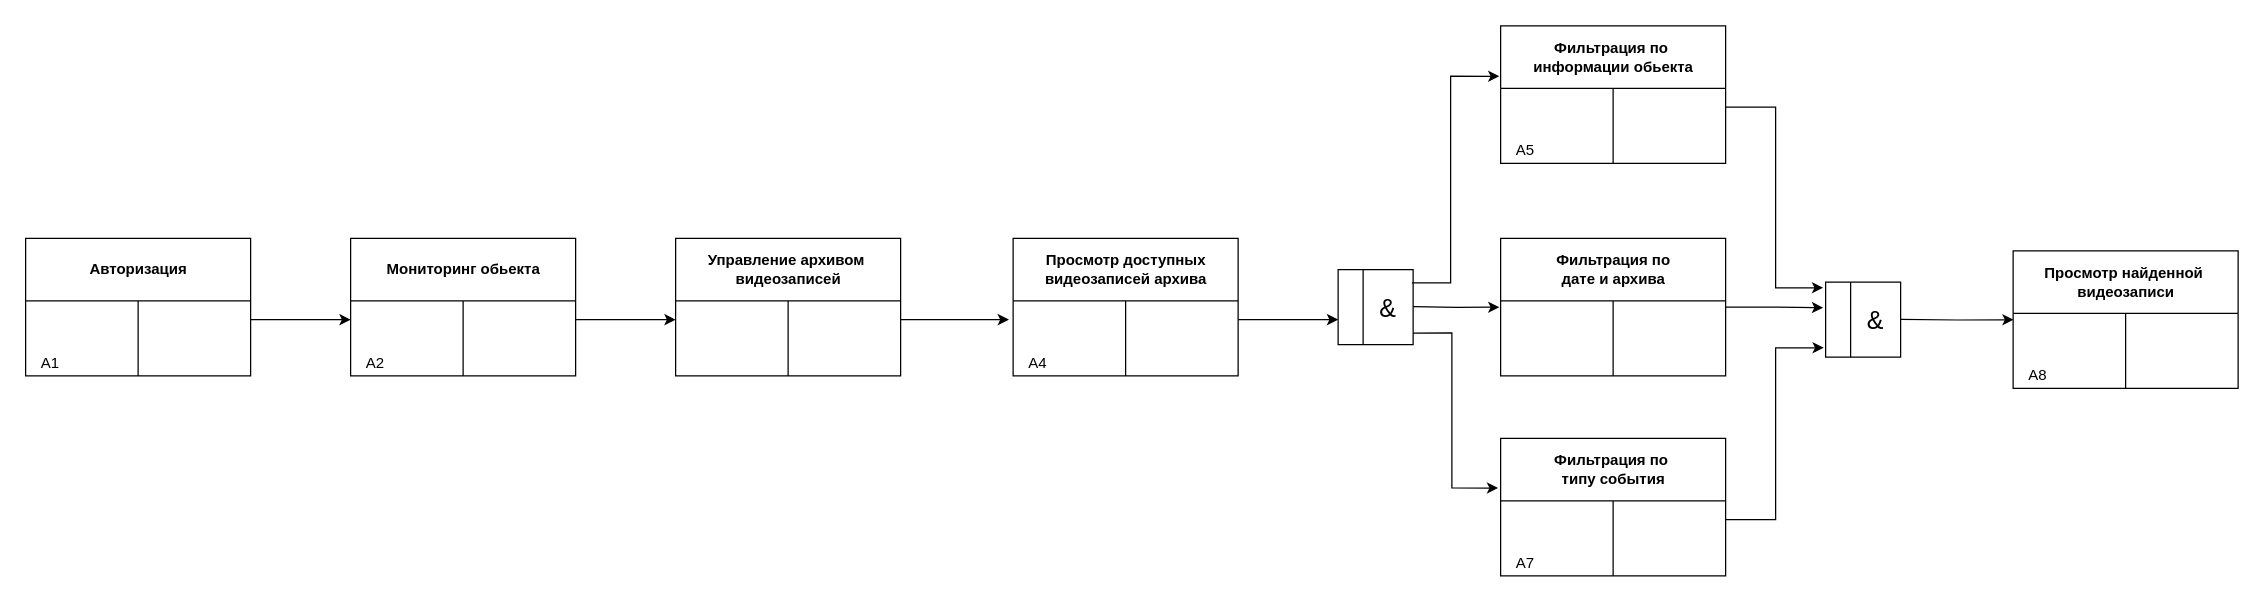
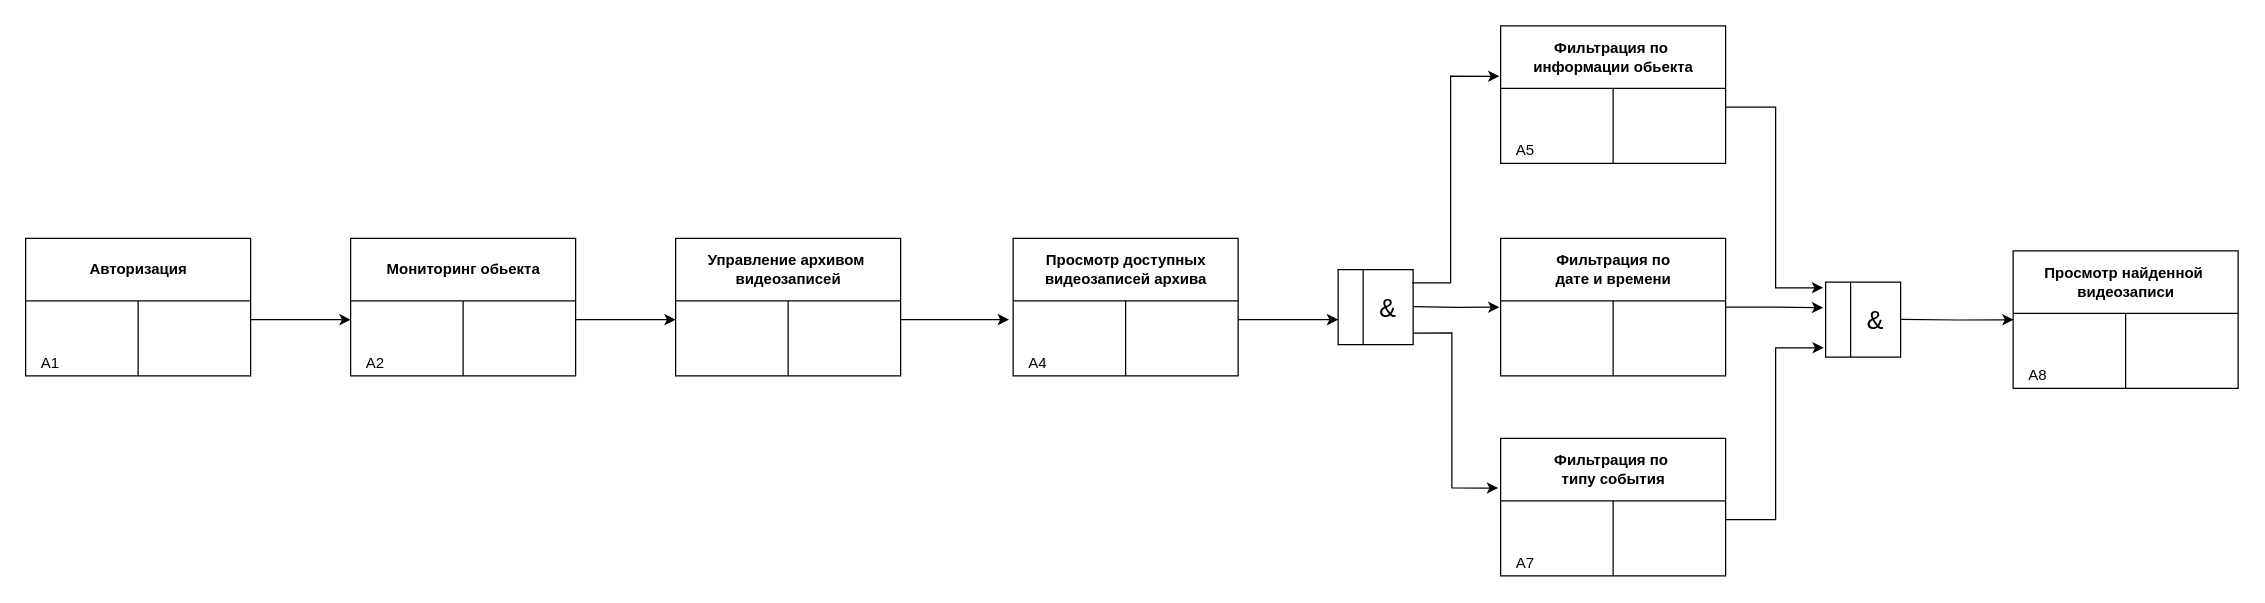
(1614, 269) -> (1614, 269)
